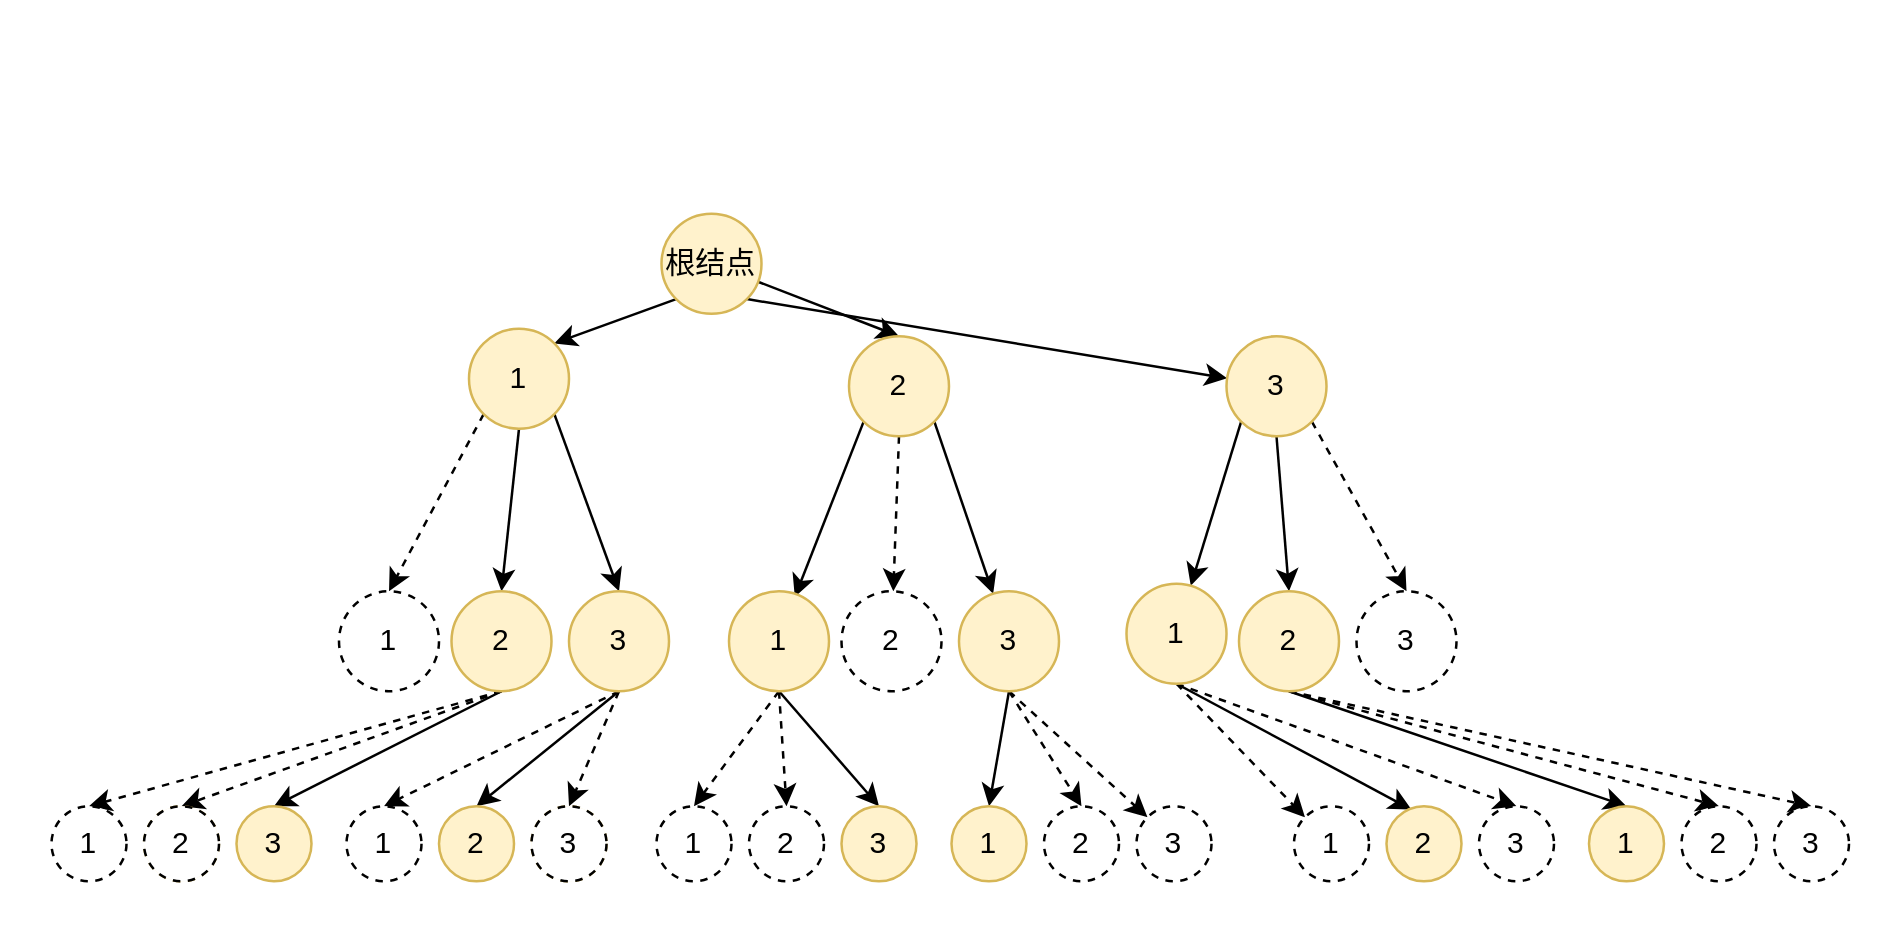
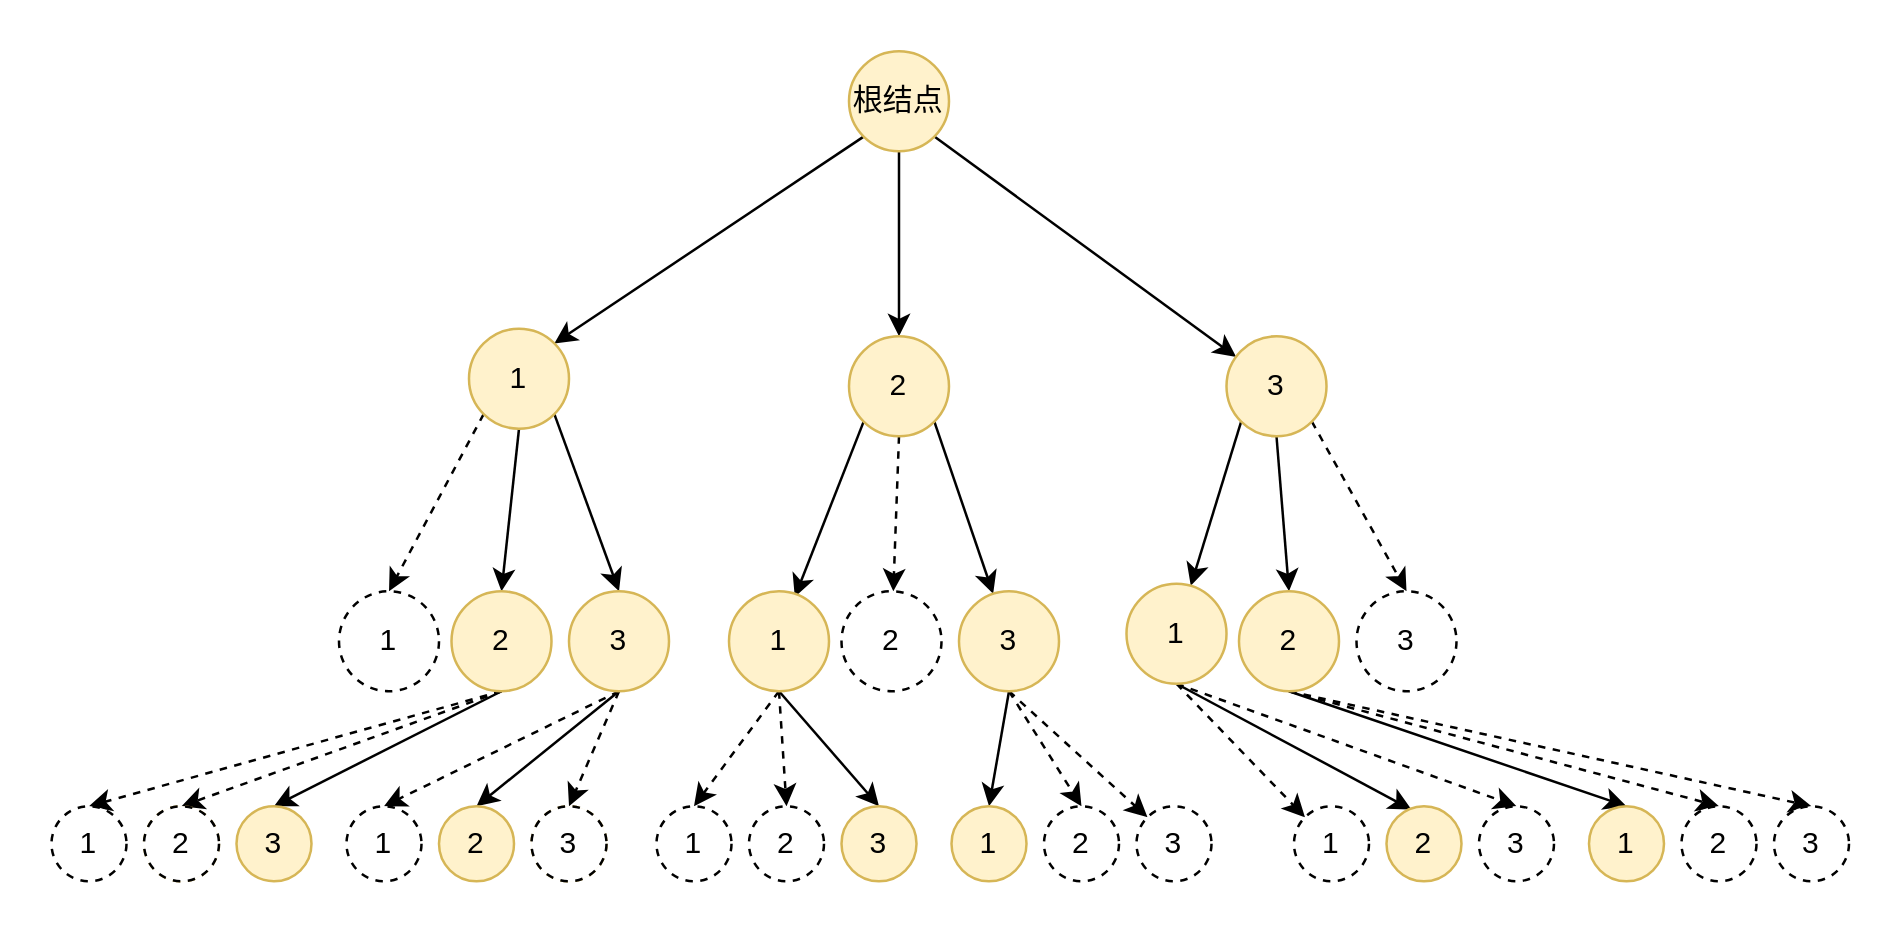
(711, 264) -> (899, 101)
